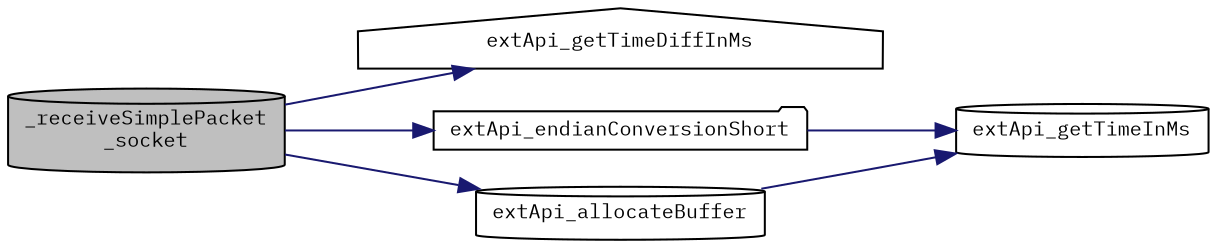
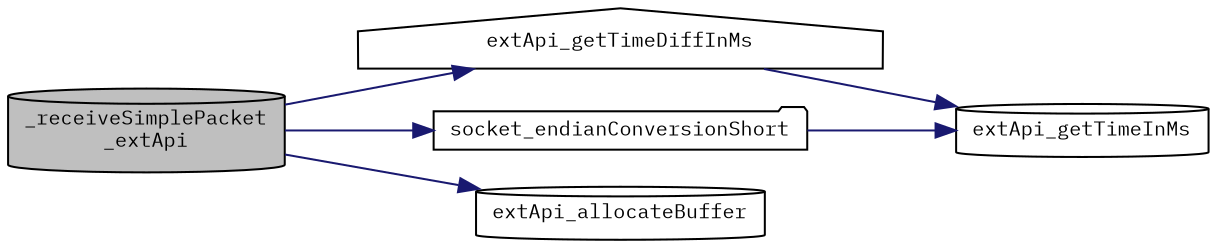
(146, 130) -> (146, 130)
(620, 130) -> (620, 130)
(849, 173) -> (850, 86)
